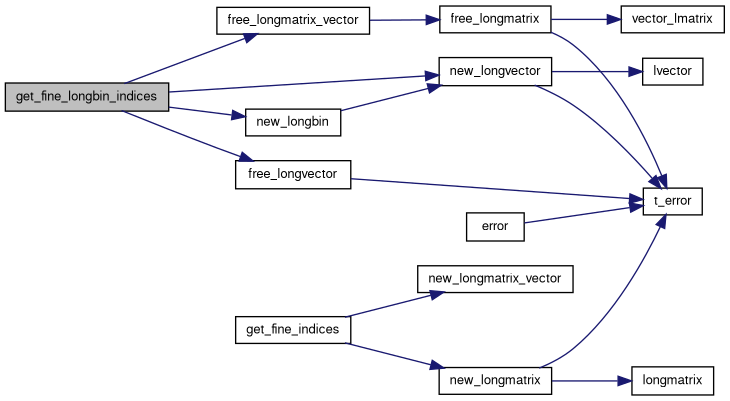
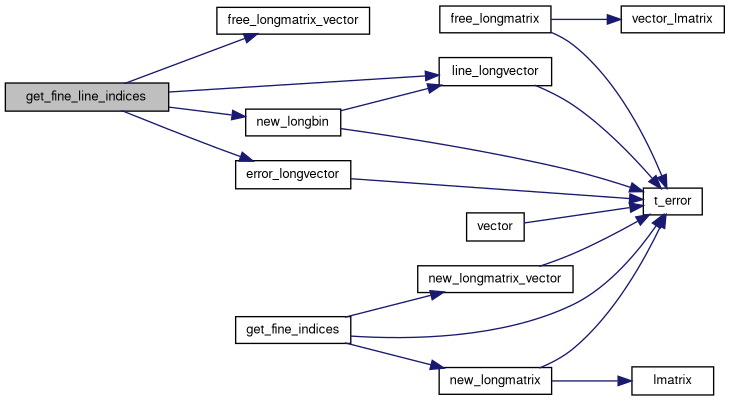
(398, 20) -> none
(495, 72) -> (495, 72)
(673, 72) -> none
(87, 97) -> (87, 97)
none -> (487, 152)
(293, 175) -> (293, 175)
(495, 227) -> (495, 227)
none -> (590, 246)
none -> (521, 323)
(673, 381) -> (673, 381)
